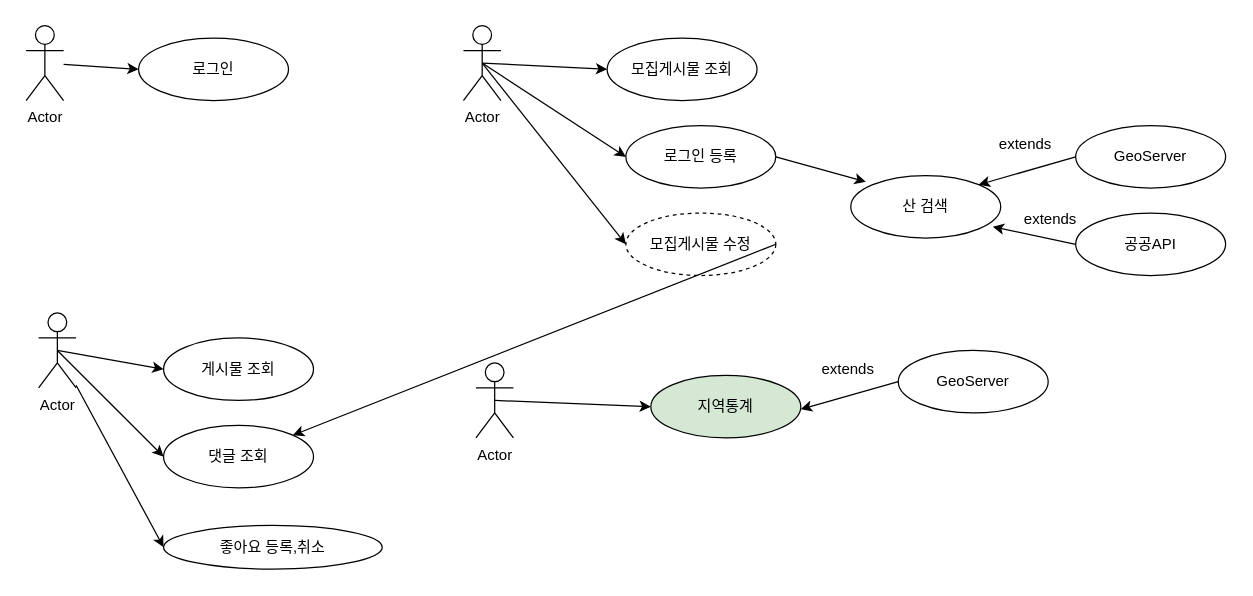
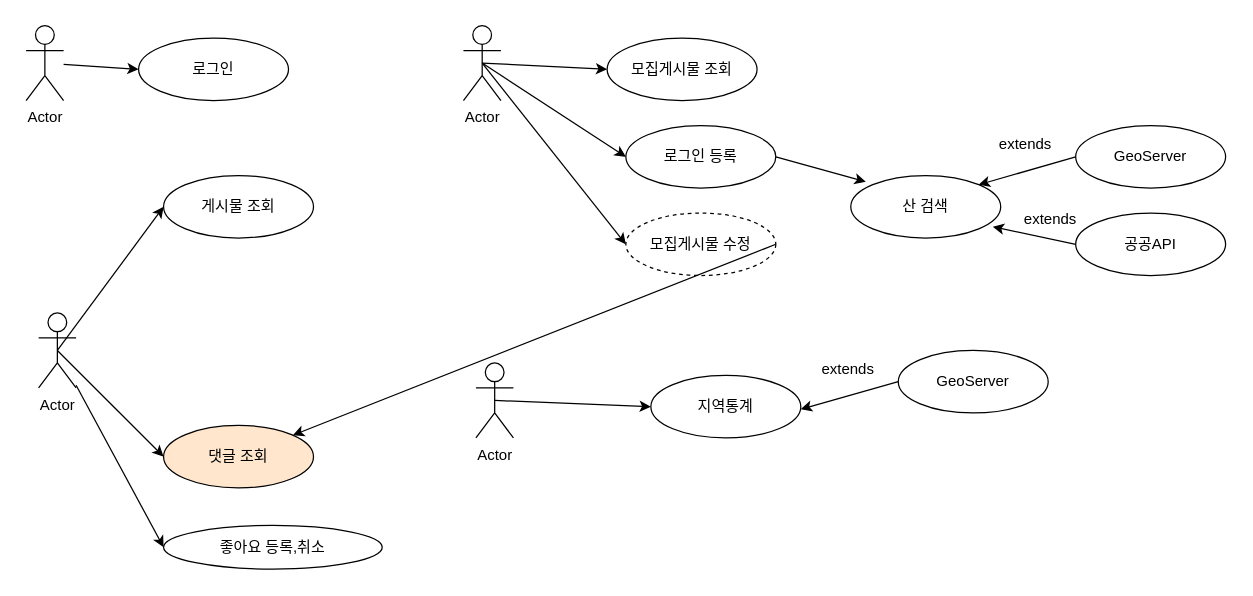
(238, 369) -> (238, 207)
(726, 407) -> (726, 407)
(238, 457) -> (238, 457)
